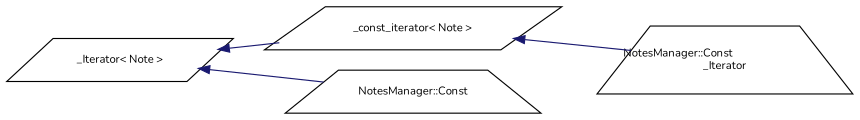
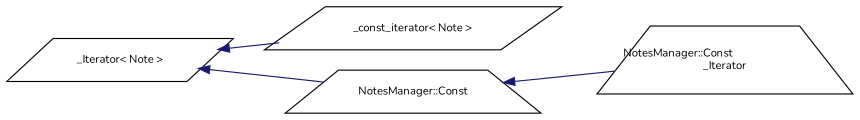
(578, 45) -> (565, 76)
